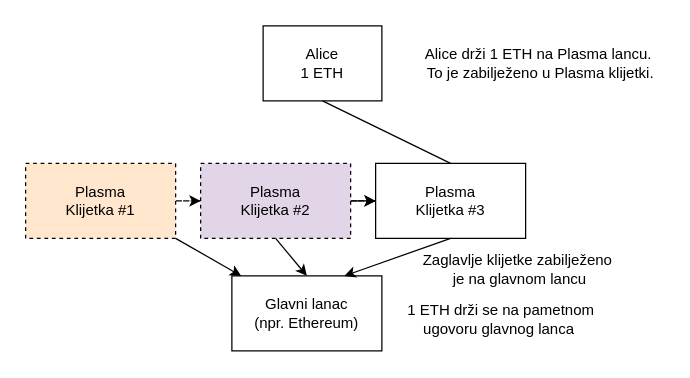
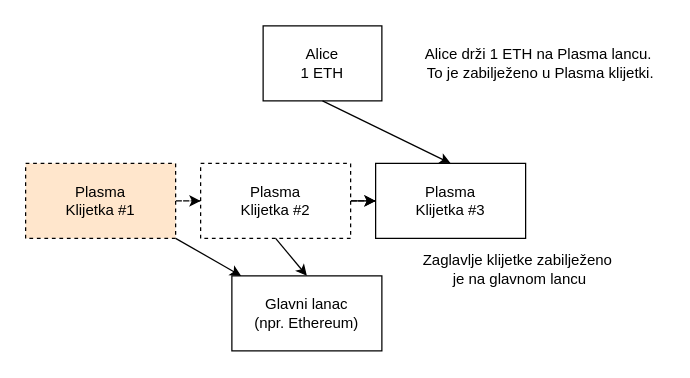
(444, 160) -> (442, 159)
(276, 201) -> (276, 201)
(401, 256) -> none
(501, 319) -> none
